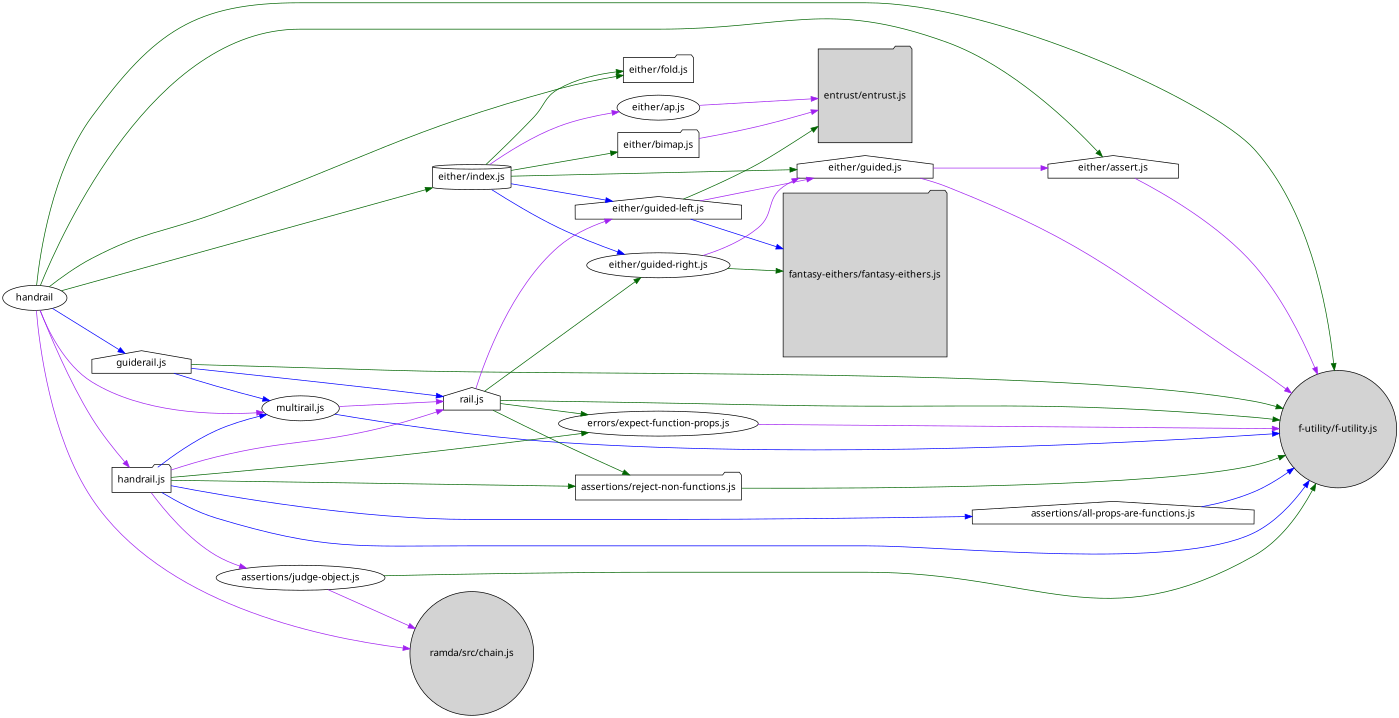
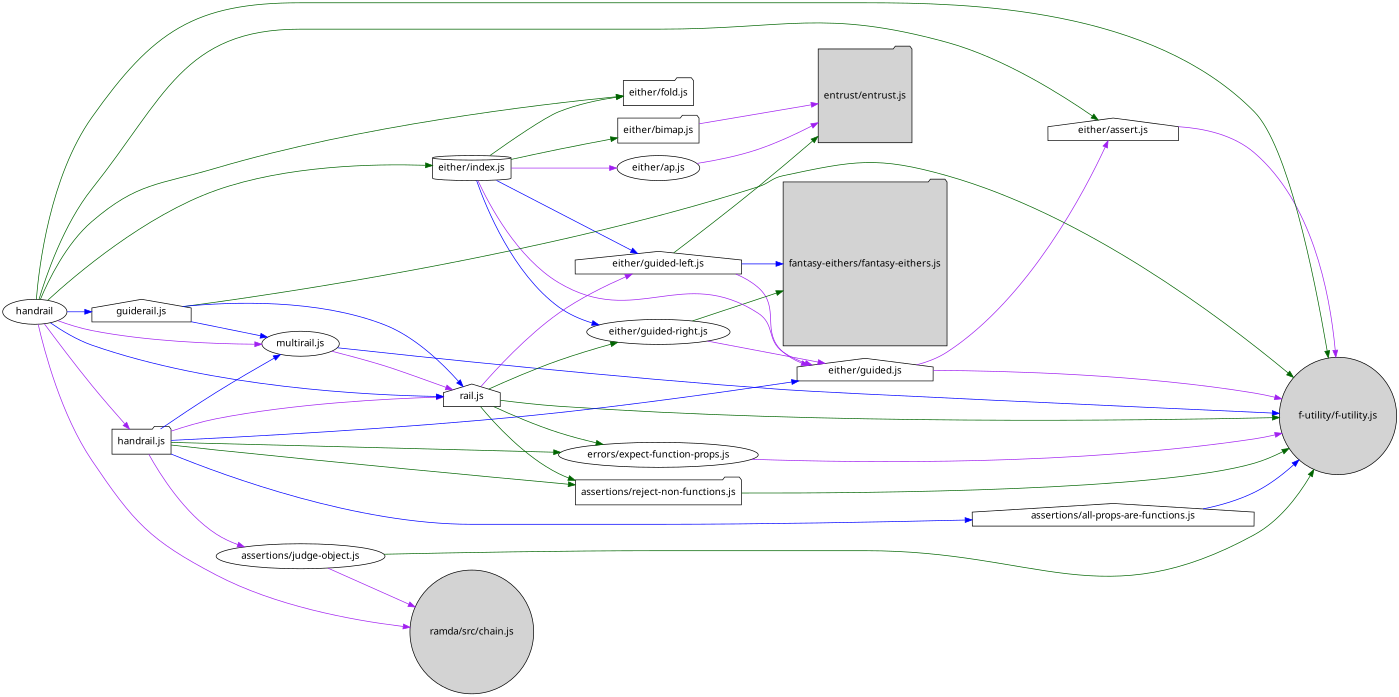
(650, 173) -> (629, 300)
none -> (229, 378)
(740, 546) -> (482, 420)
